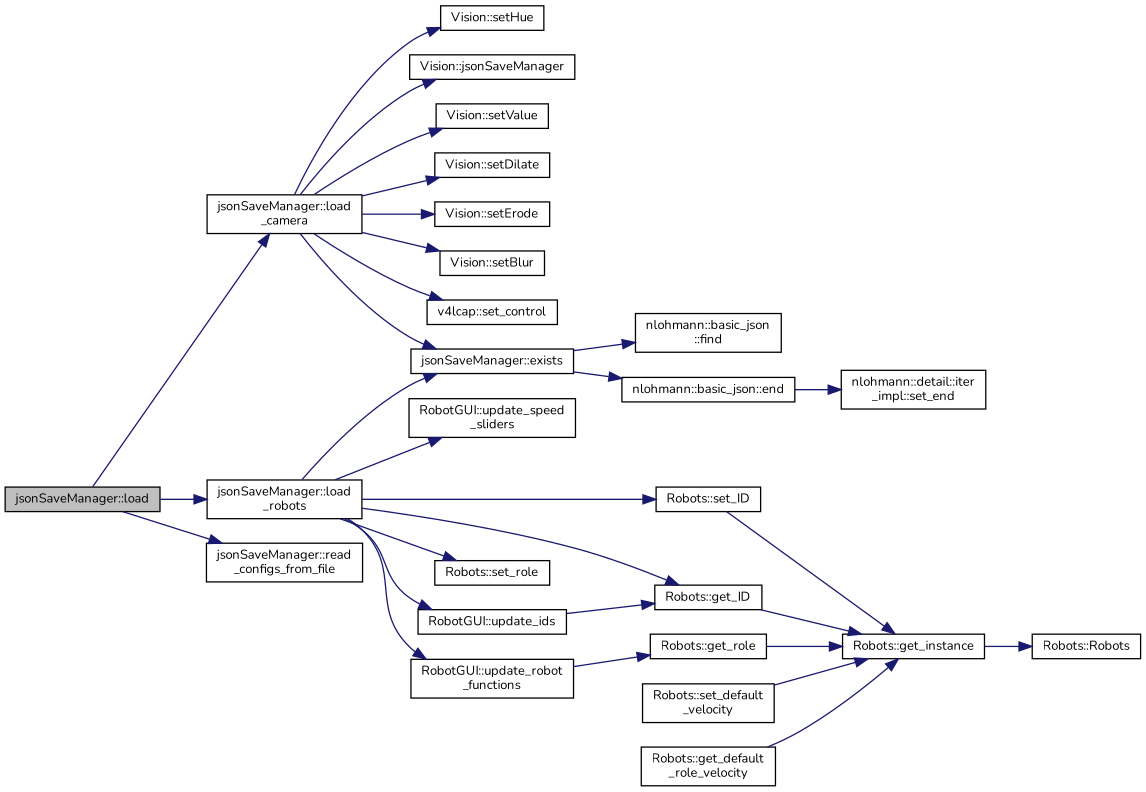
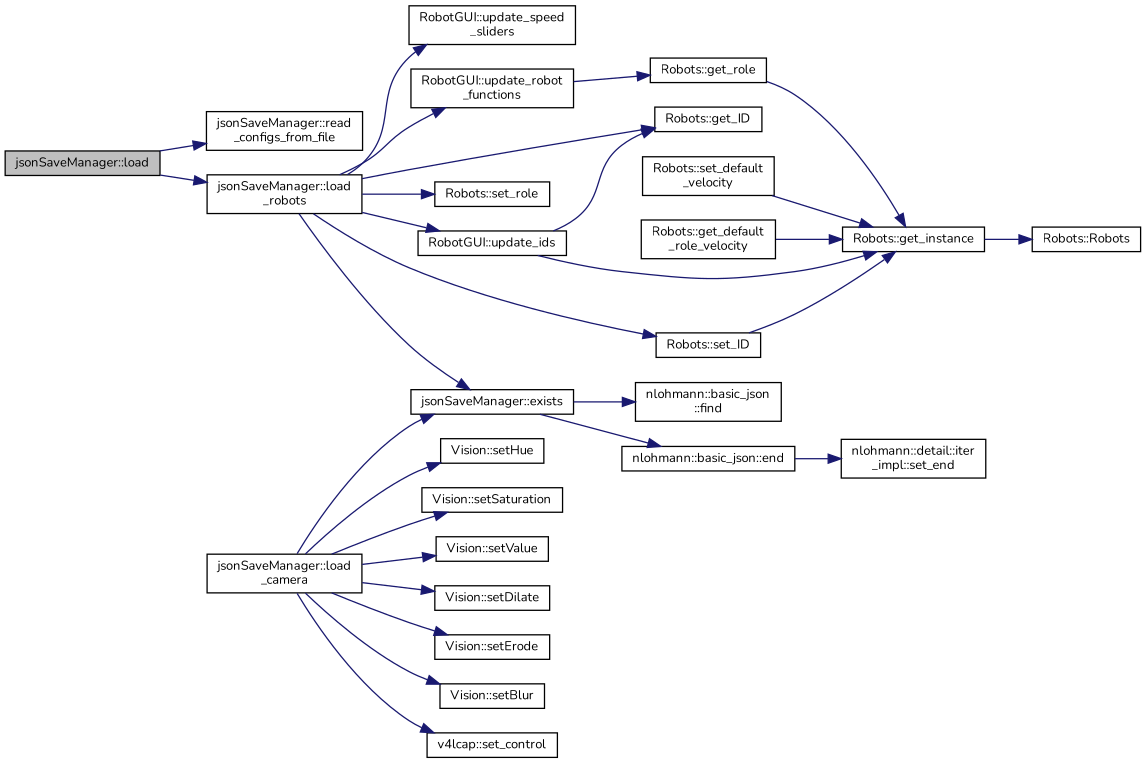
(492, 67) -> (492, 500)
(177, 366) -> none
(805, 620) -> (701, 278)
